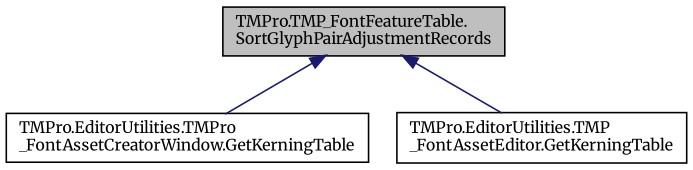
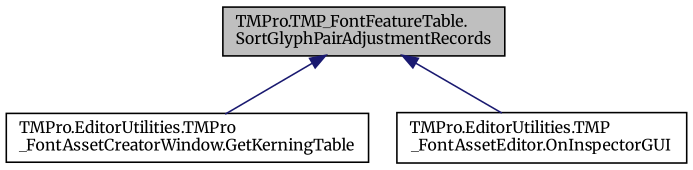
(542, 138) -> (542, 138)
